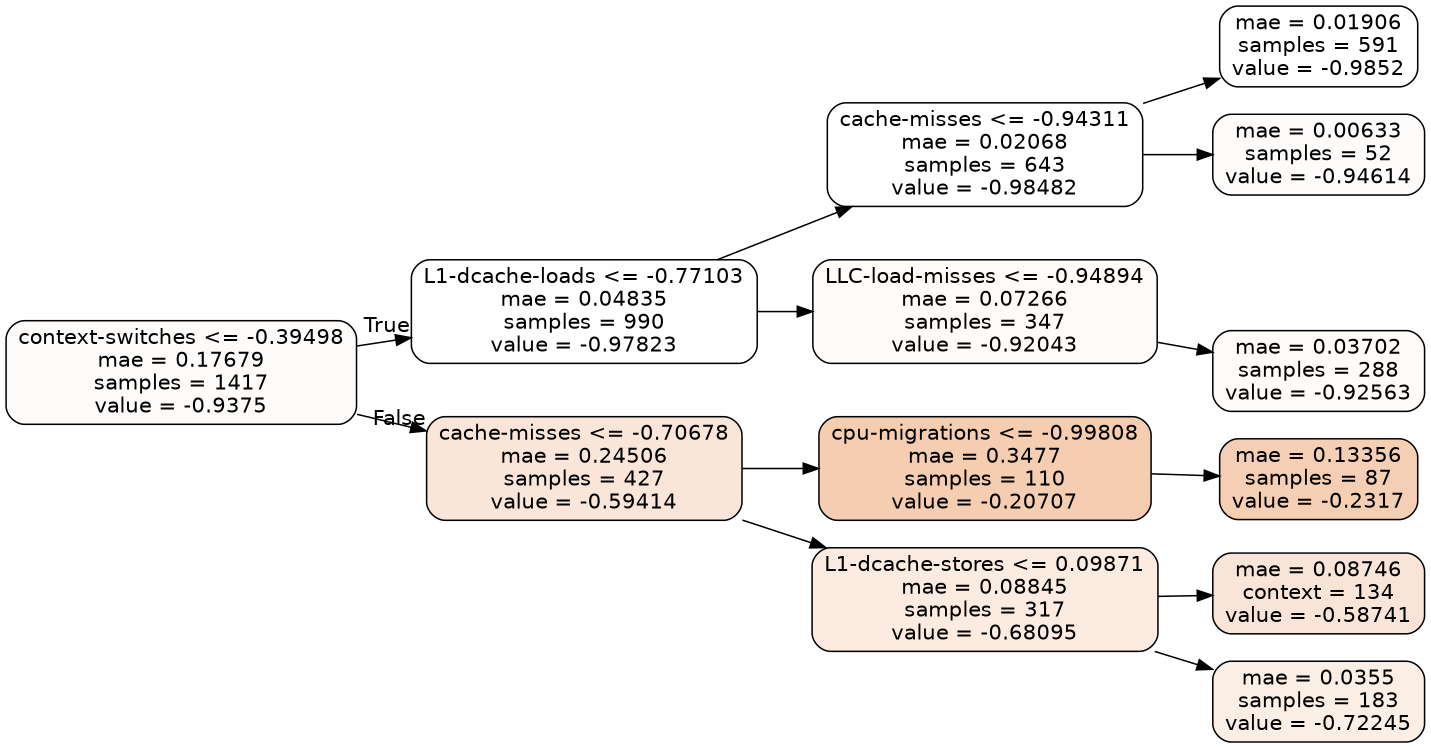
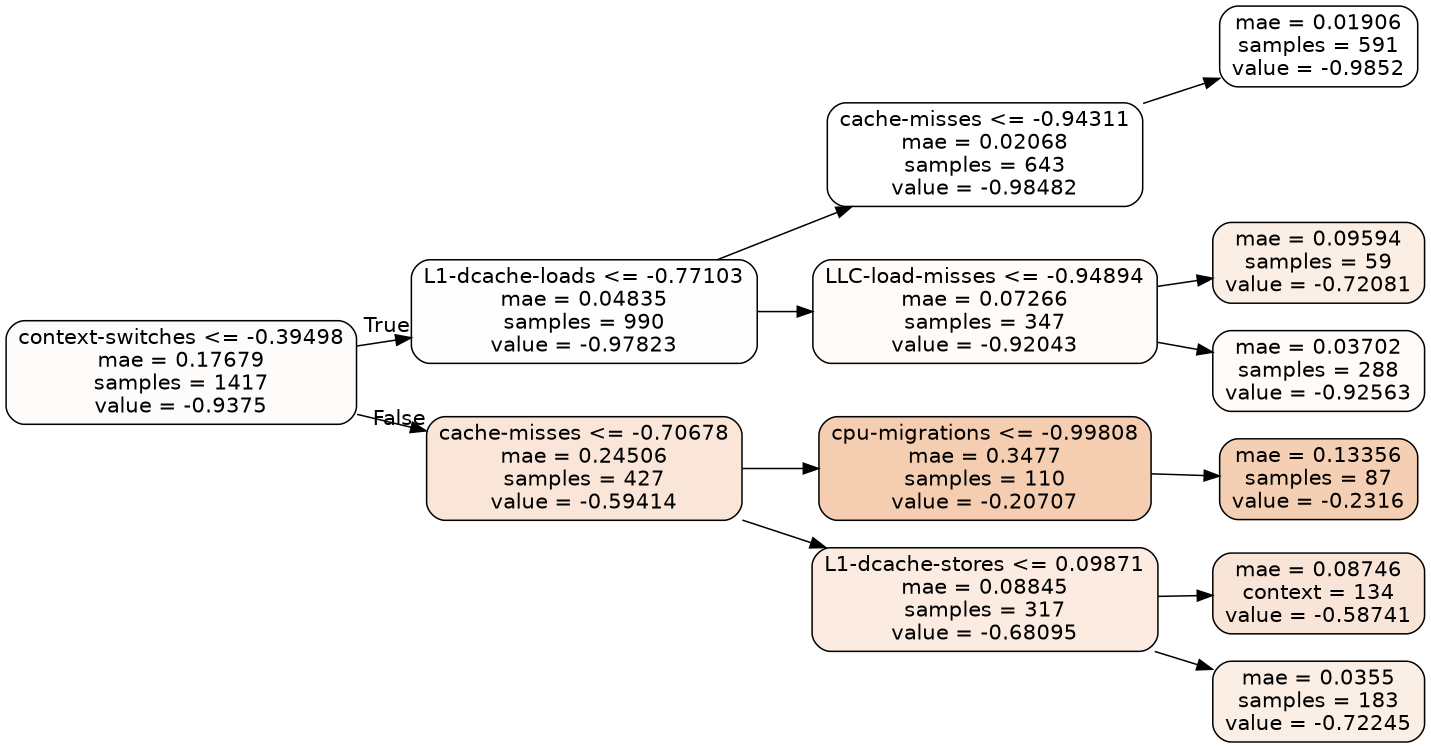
(1319, 155) -> none
none -> (1319, 263)
(1319, 479) -> (1319, 479)
